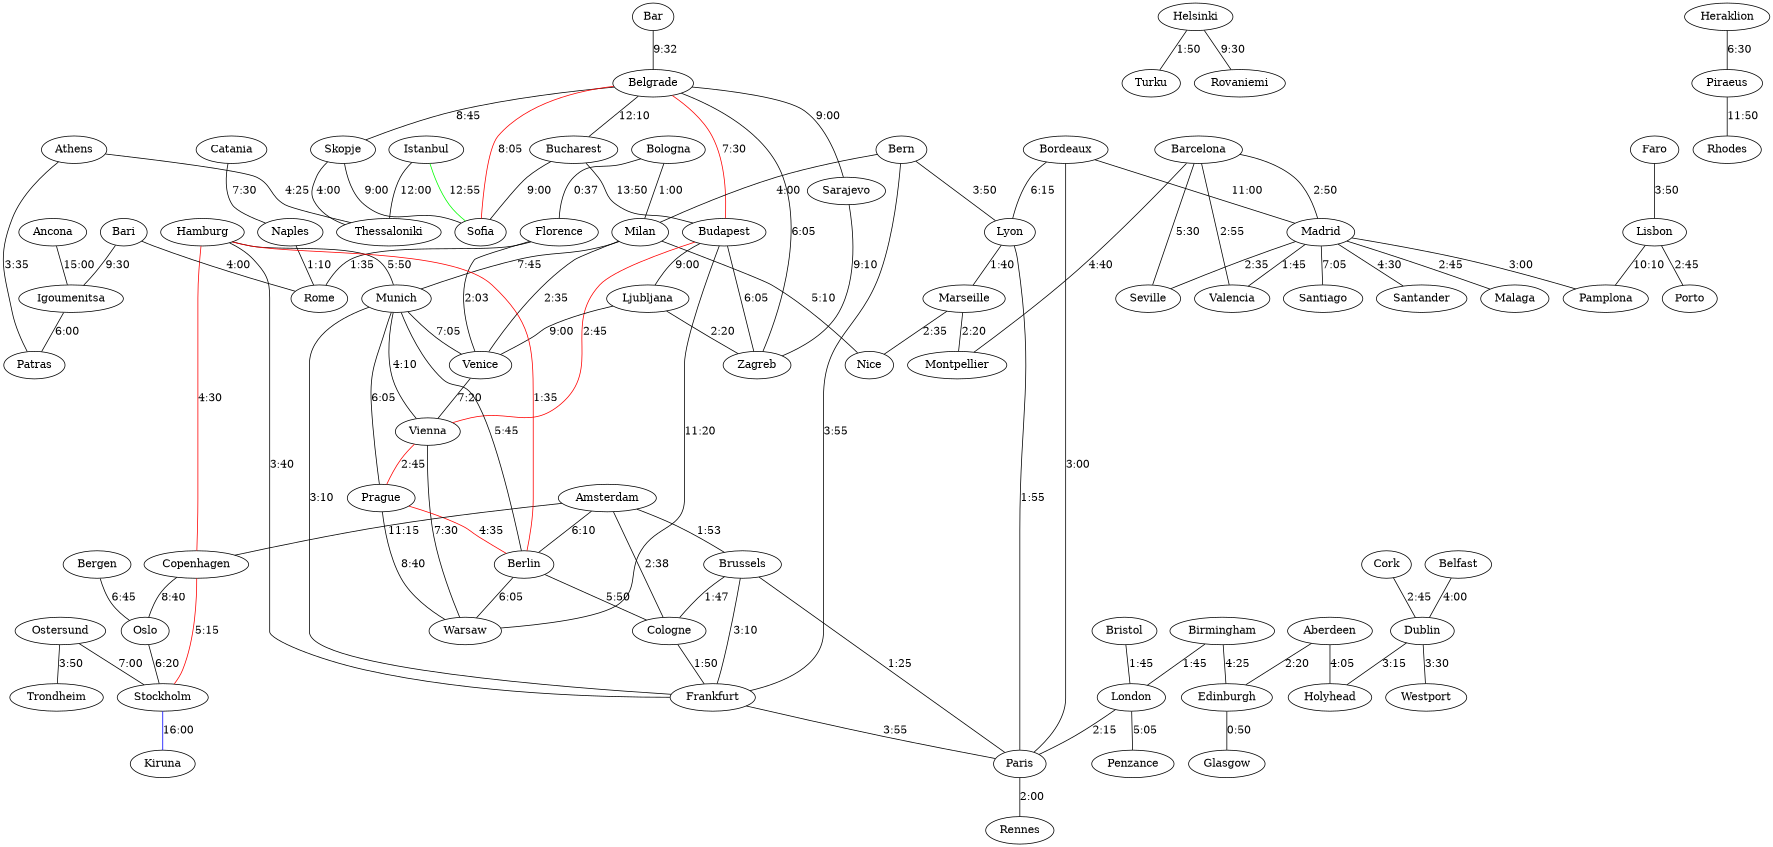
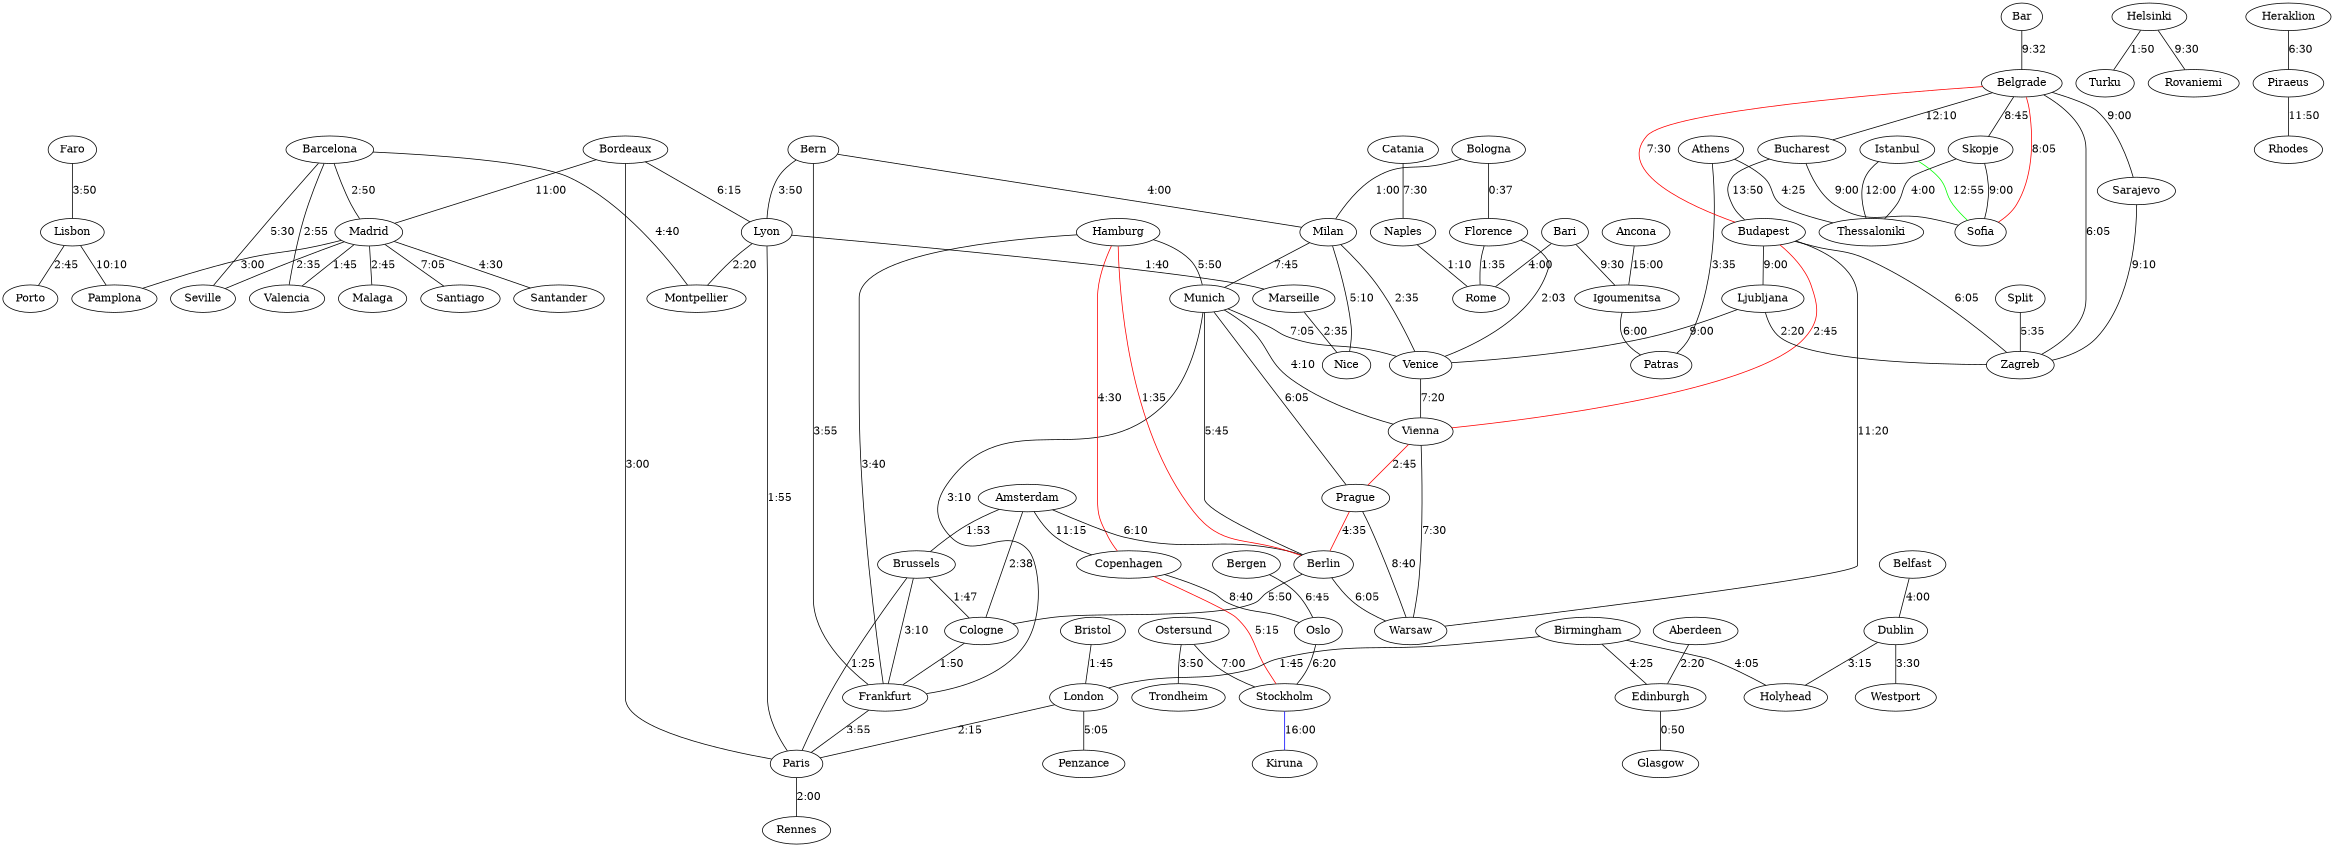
none -> (2020, 299)
(961, 332) -> (729, 263)
(1387, 565) -> none
(1330, 664) -> (1698, 656)
